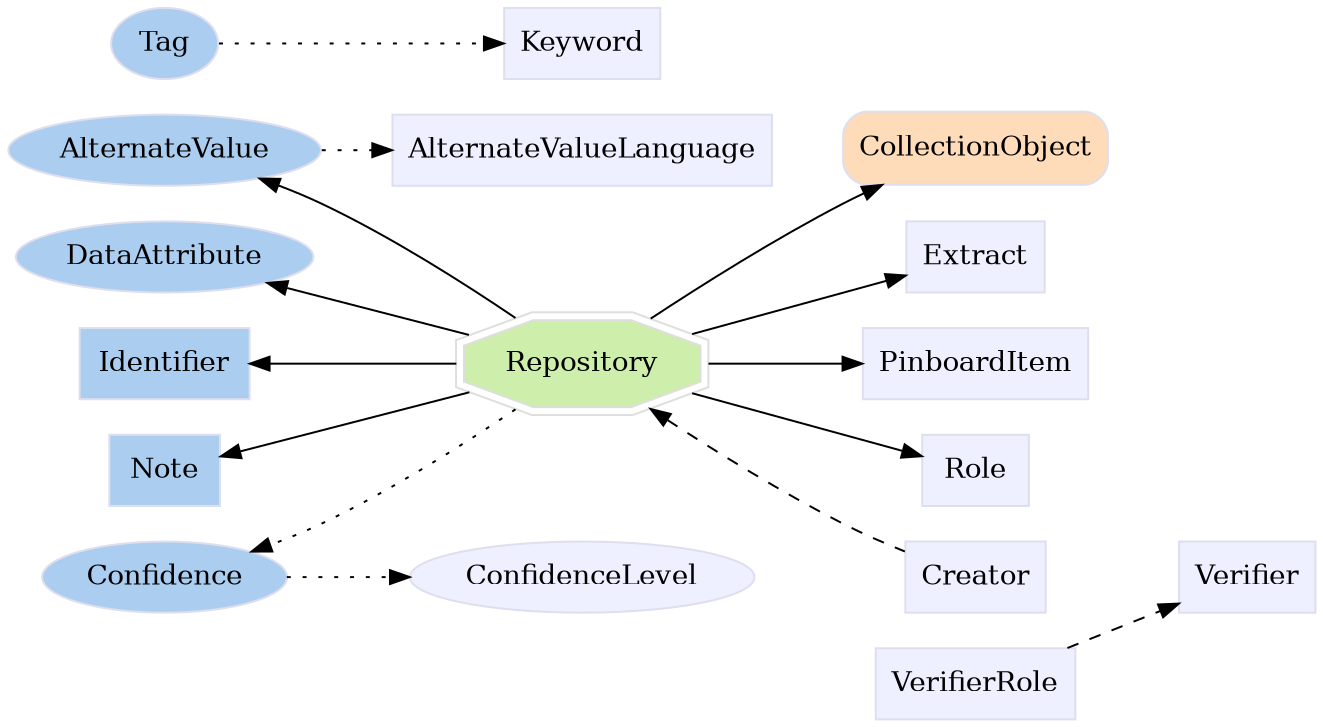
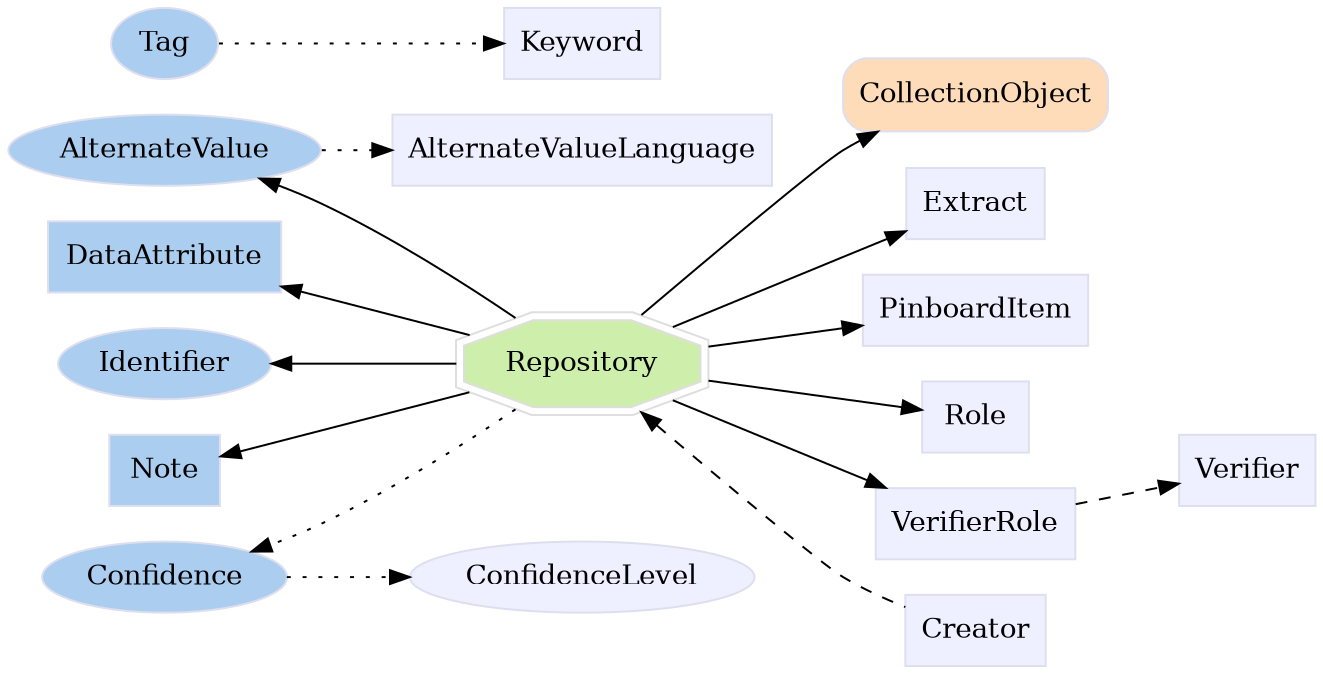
(165, 257) -> (165, 257)
(165, 364) -> (165, 364)
none -> (770, 440)
